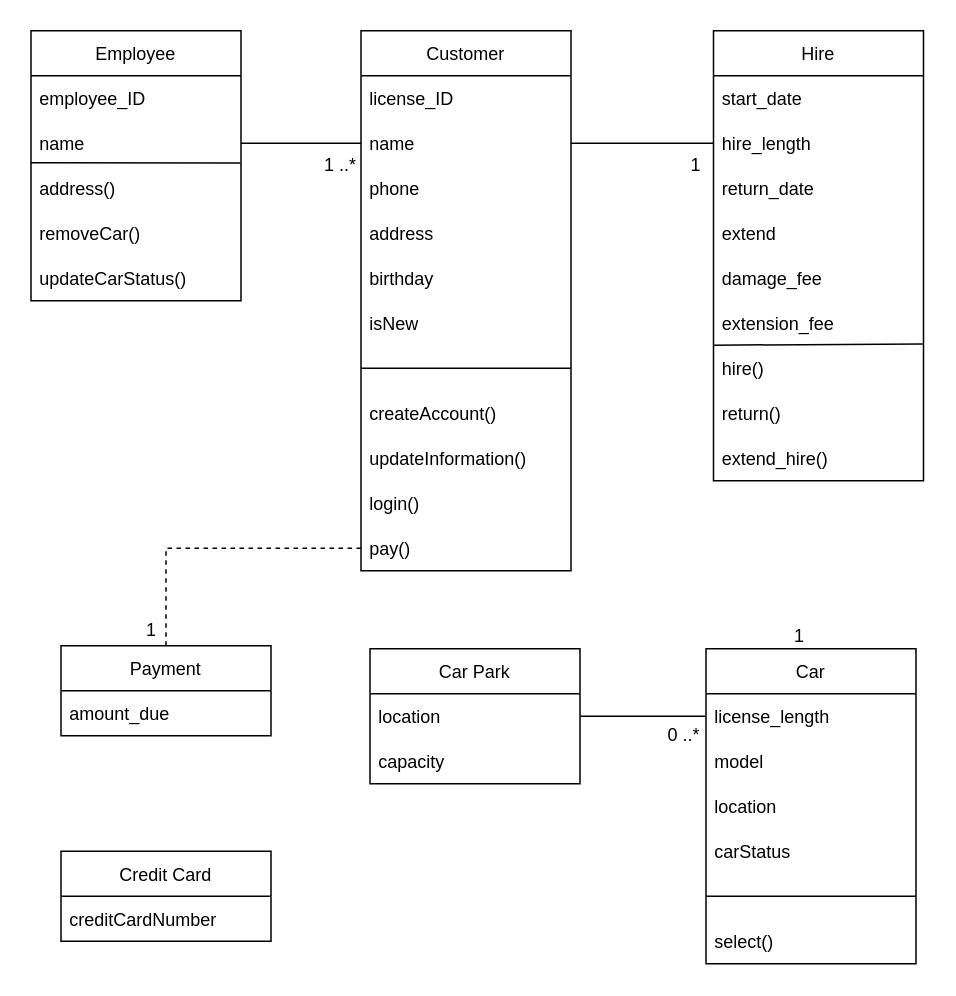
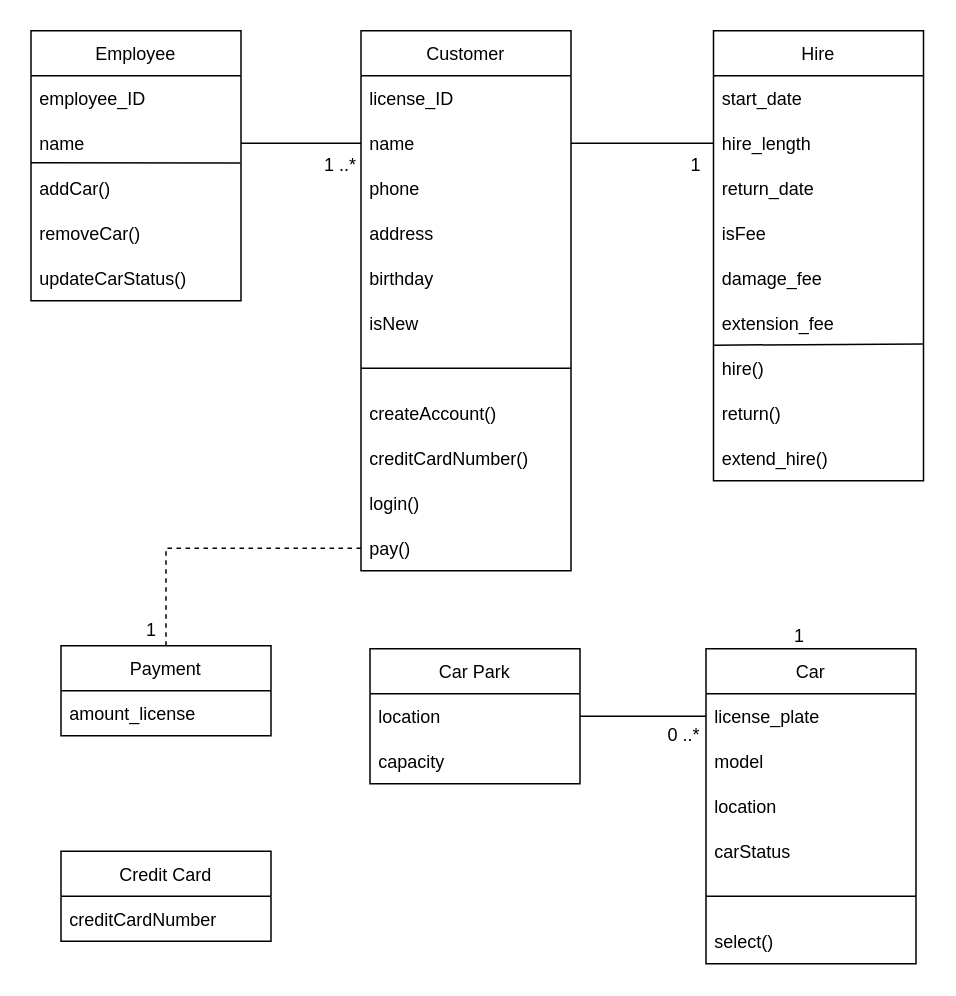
(84, 189) -> (79, 189)
(752, 234) -> (744, 234)
(462, 459) -> (457, 459)
(119, 714) -> (135, 714)
(778, 717) -> (773, 717)
